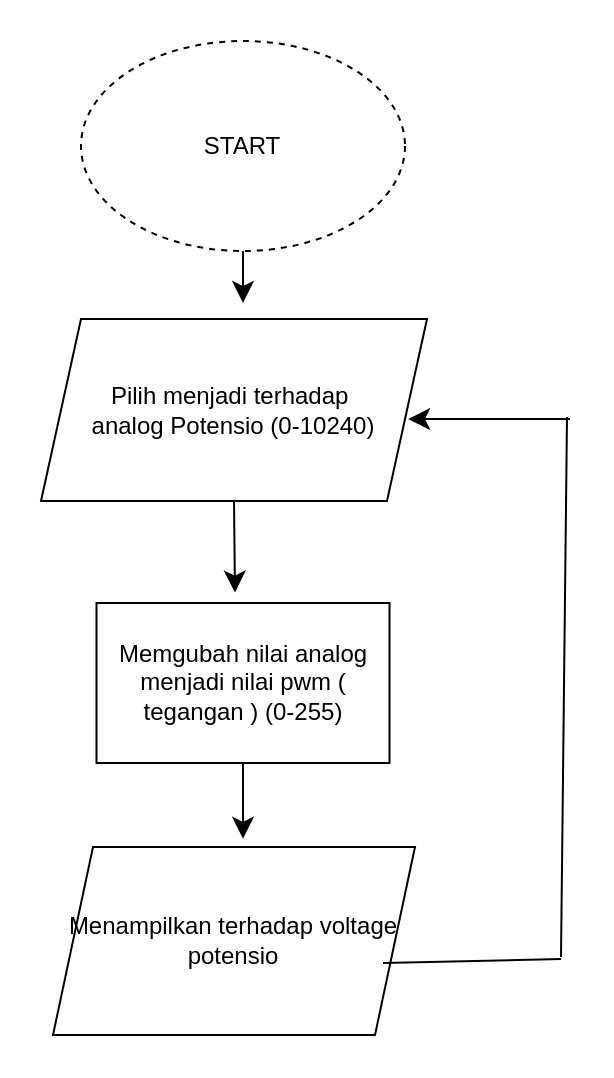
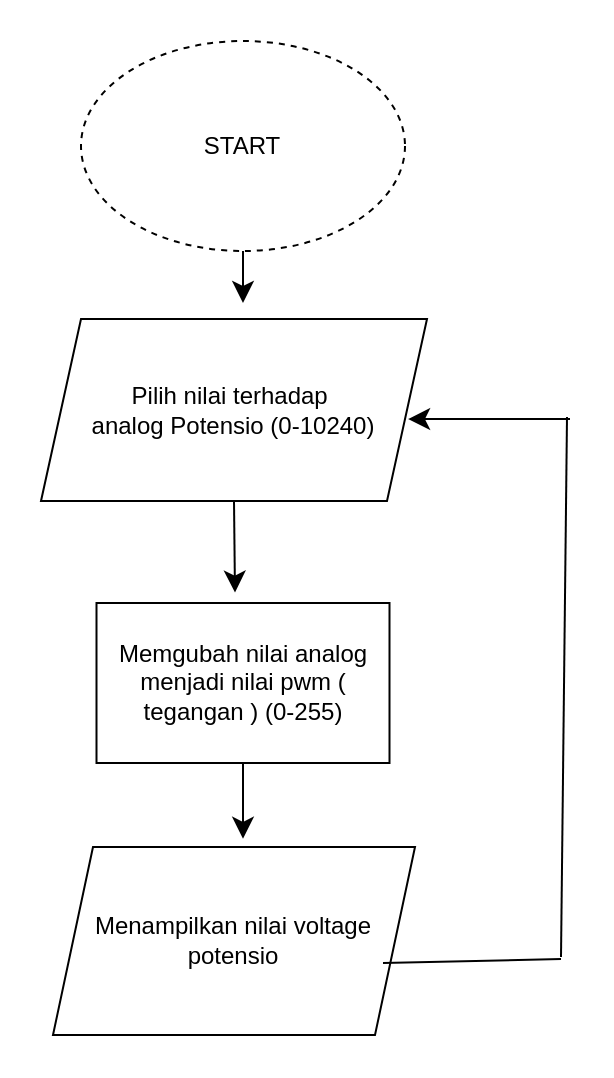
(234, 411) -> (234, 411)
(234, 941) -> (234, 941)
